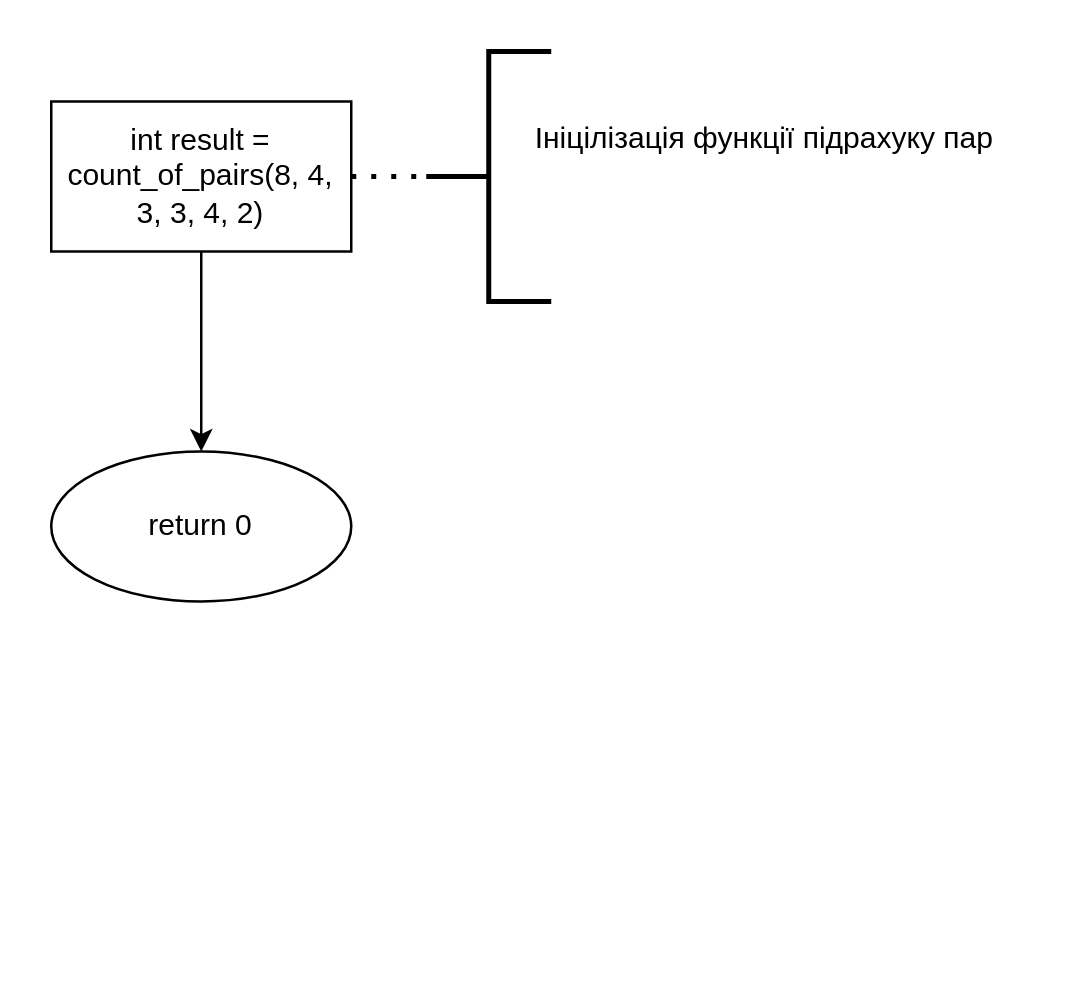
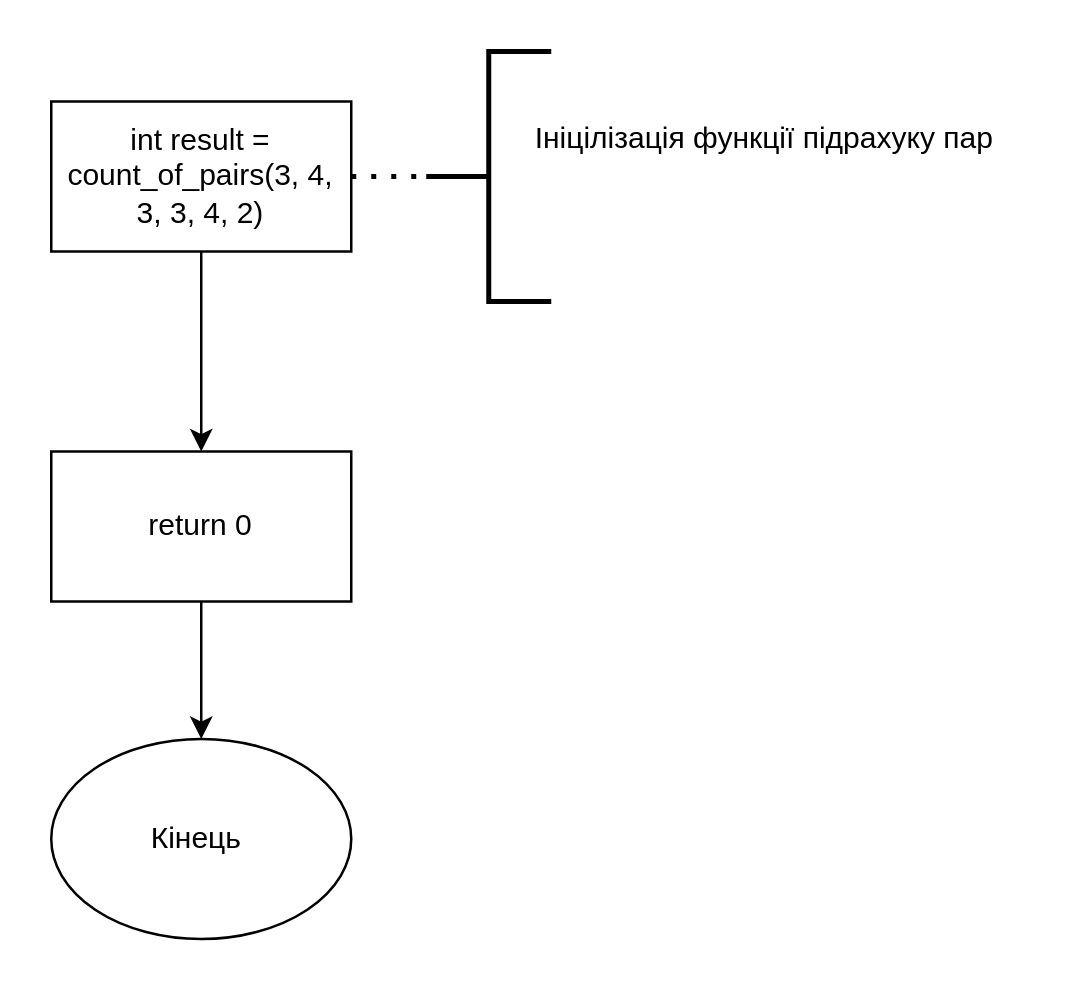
(201, 176) -> (201, 176)
(201, 526) -> (201, 526)
none -> (201, 662)
none -> (201, 839)
